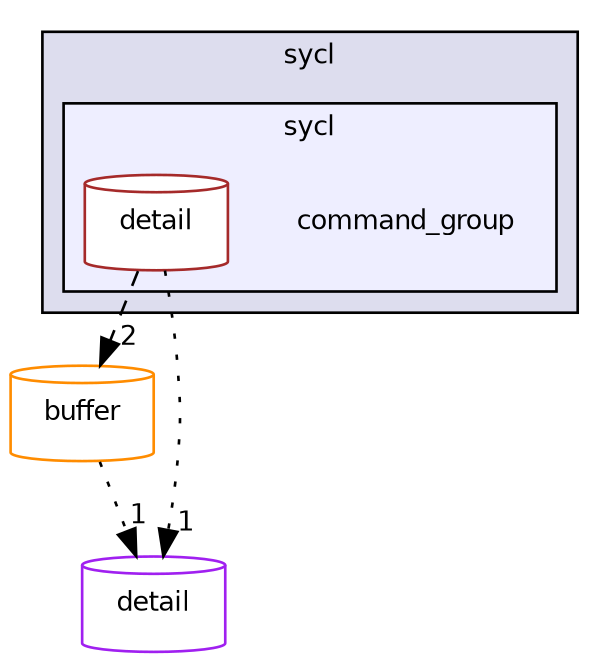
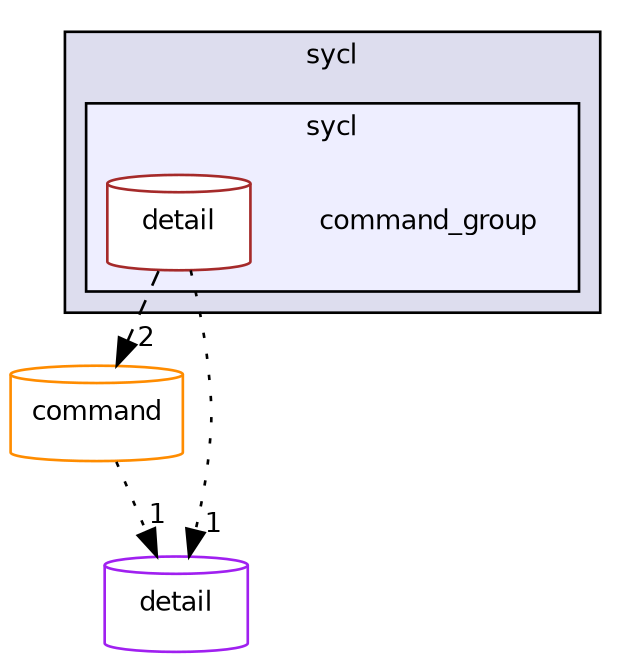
(82, 413) -> (97, 413)
